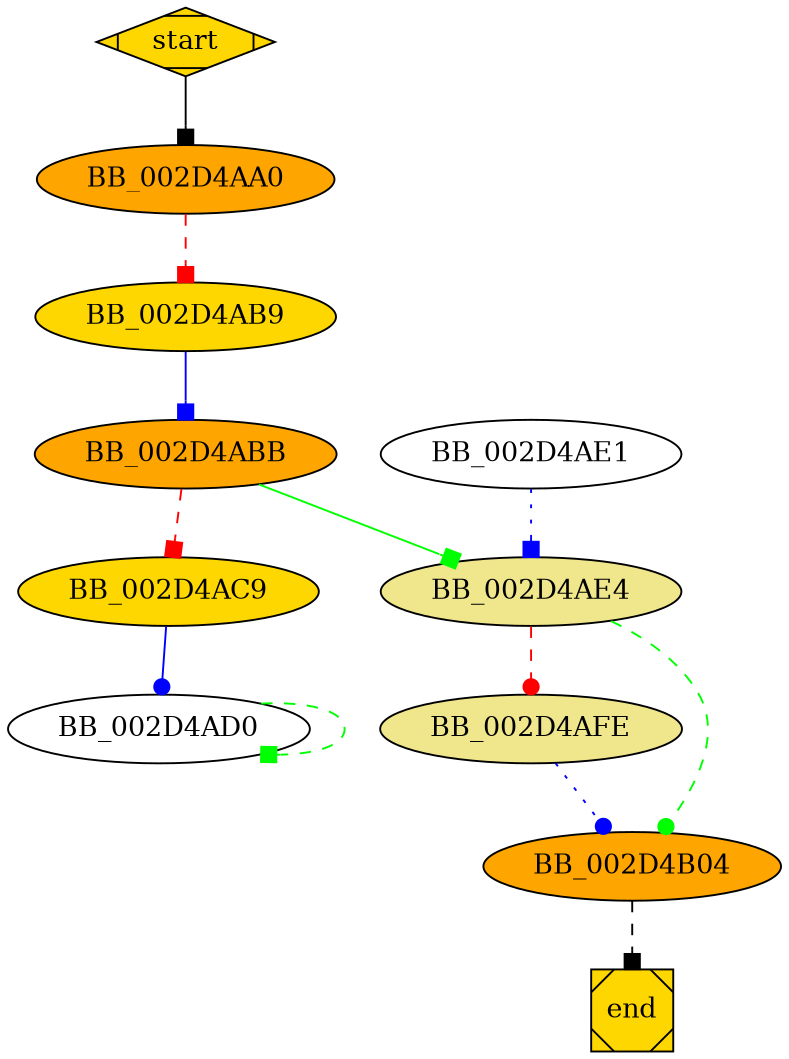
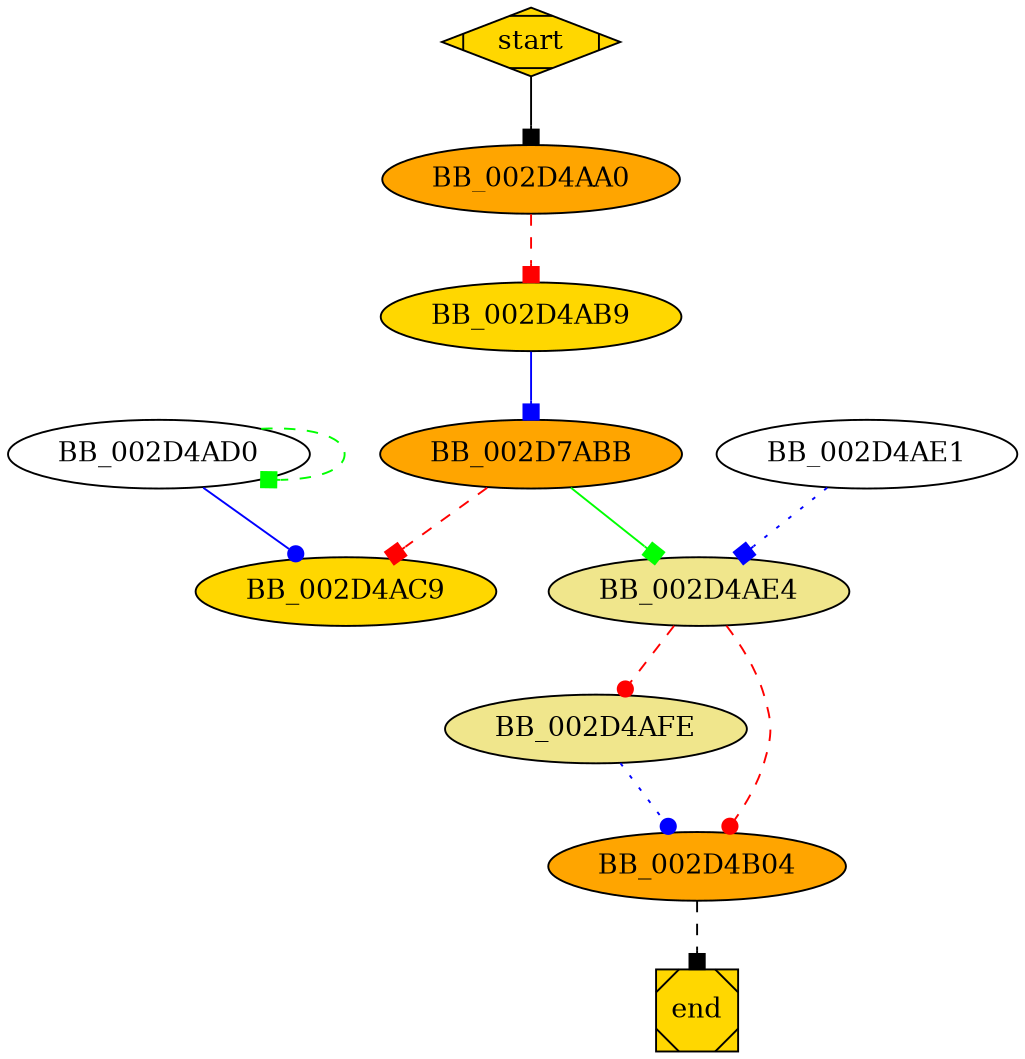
(186, 454) -> (531, 454)
(164, 653) -> (246, 518)
(703, 704) -> (770, 721)
